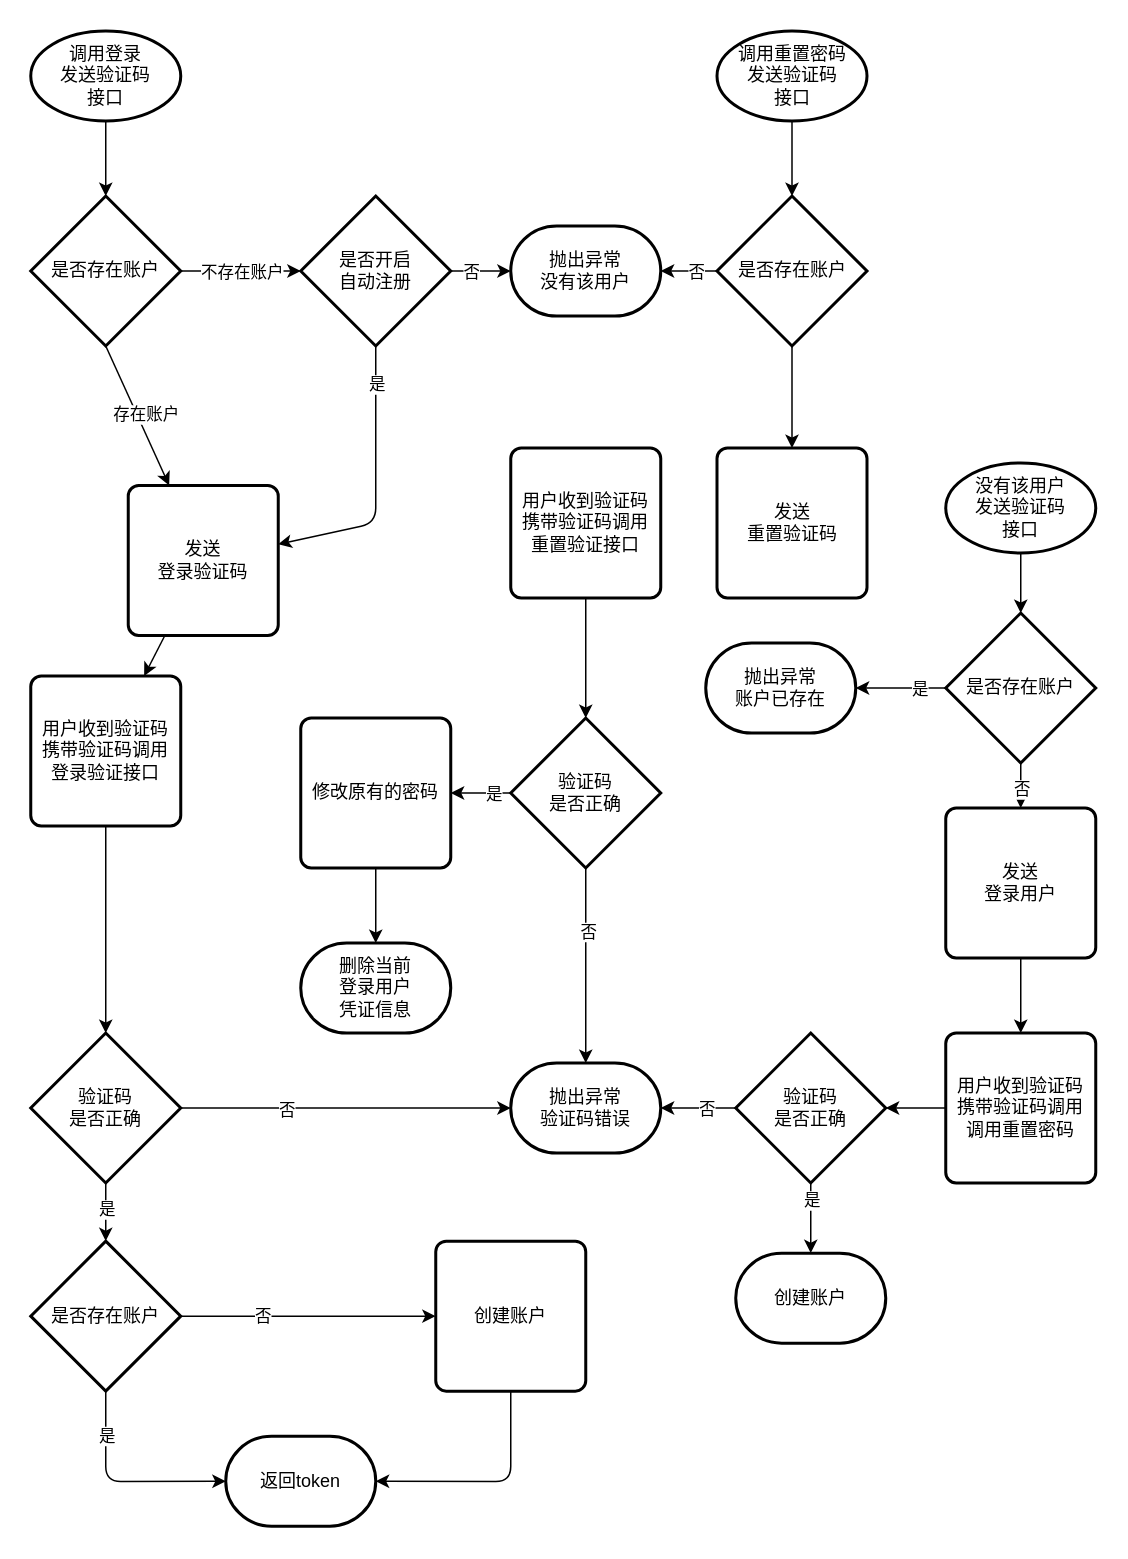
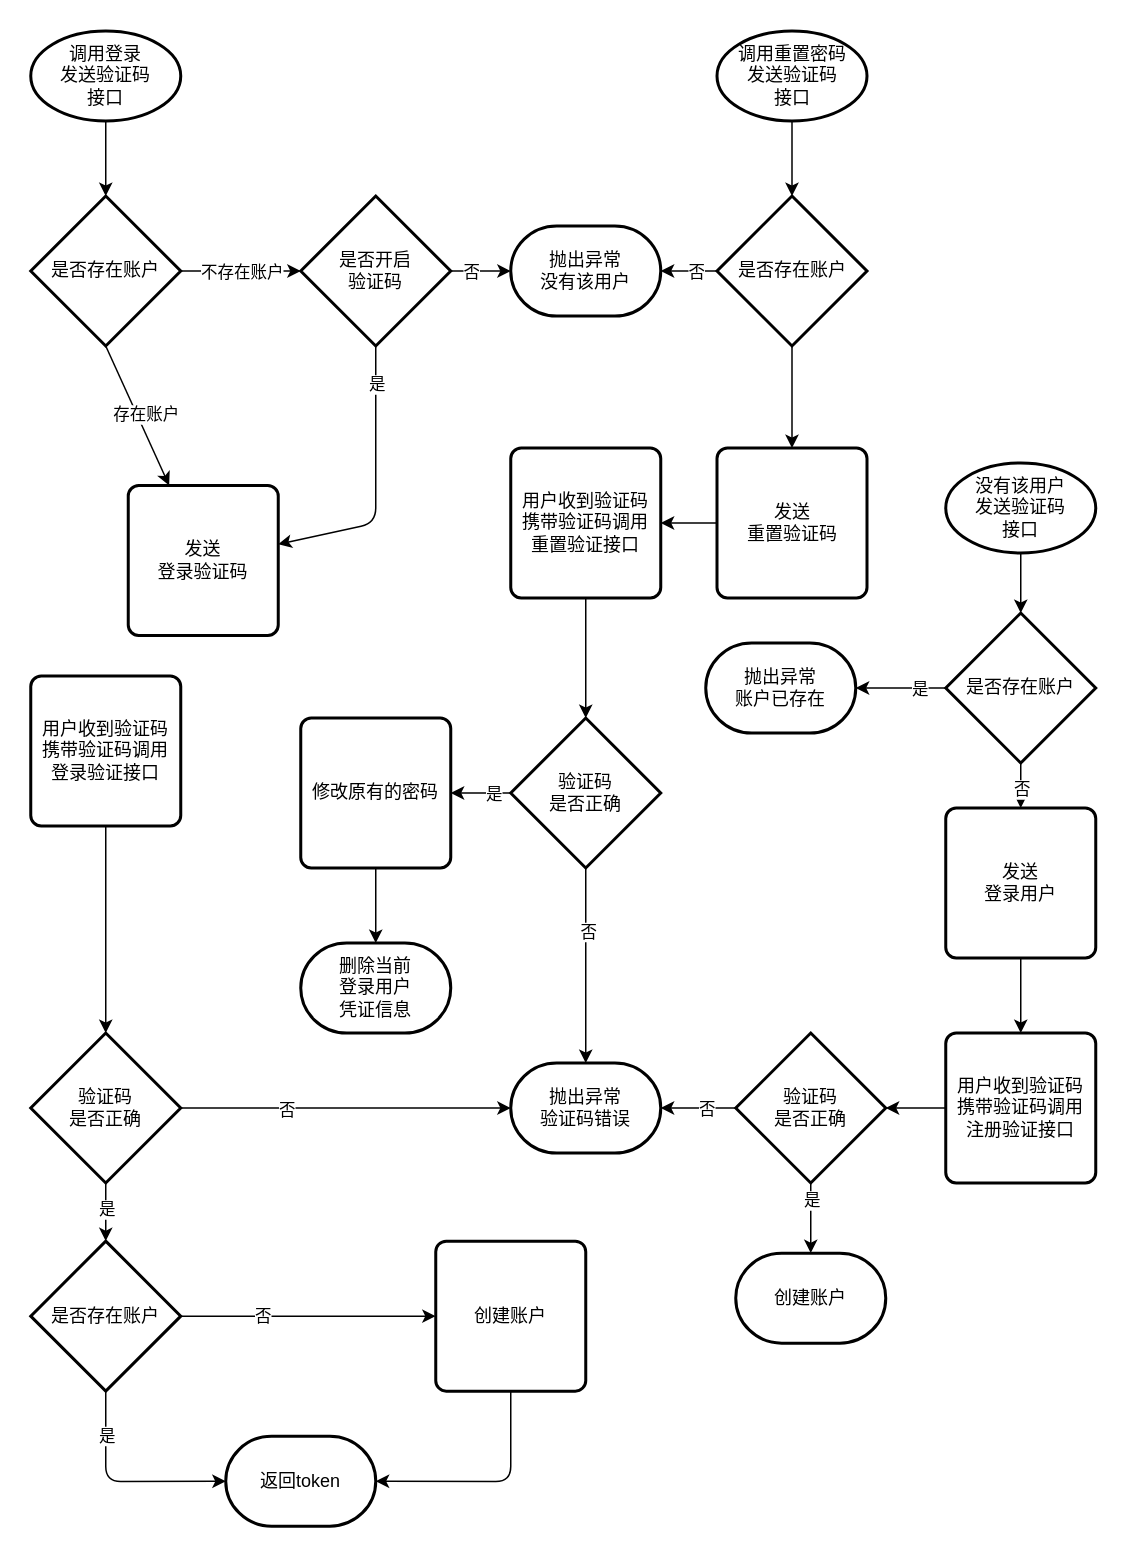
(376, 271) -> (376, 271)
none -> (694, 523)
(157, 651) -> none
(1021, 1108) -> (1021, 1108)
